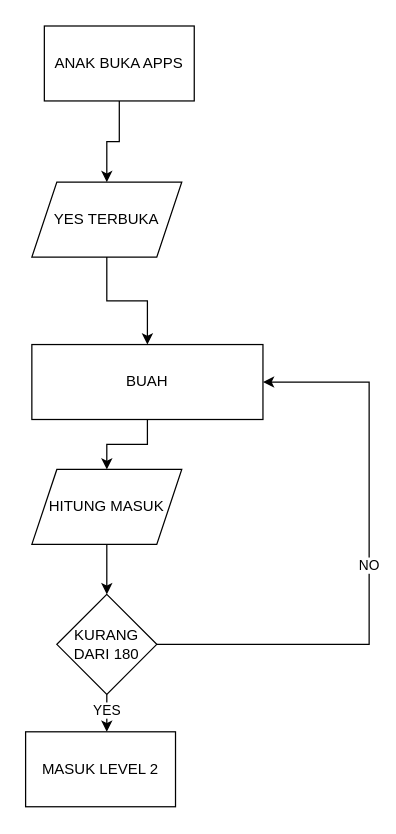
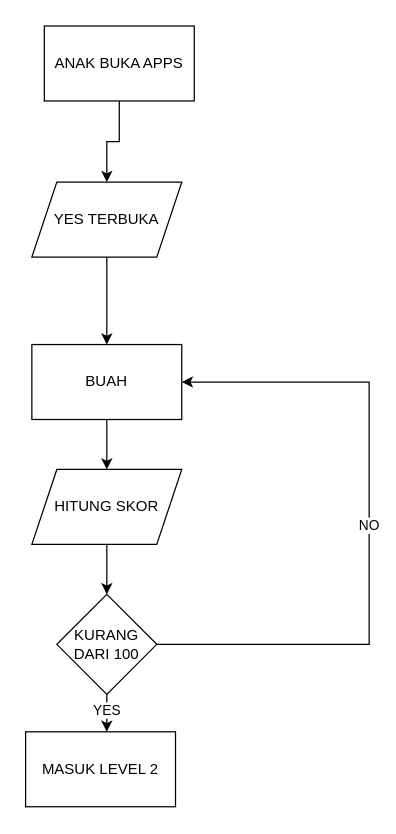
(148, 382) -> (107, 382)
(107, 507) -> (107, 507)
(107, 644) -> (107, 644)
